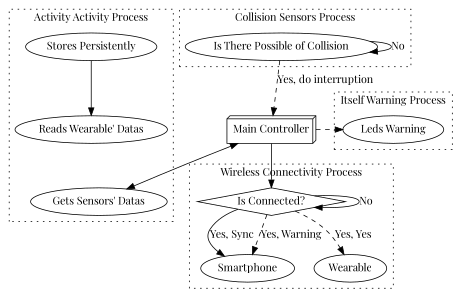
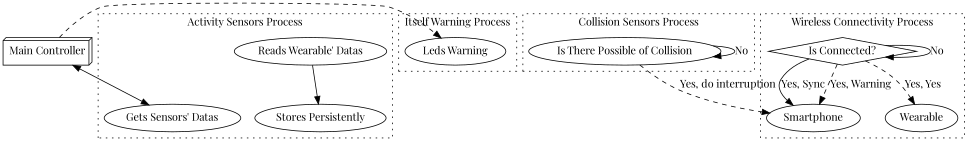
(91, 18) -> (245, 23)
(91, 84) -> (315, 81)
(277, 84) -> (697, 97)
(271, 159) -> none
